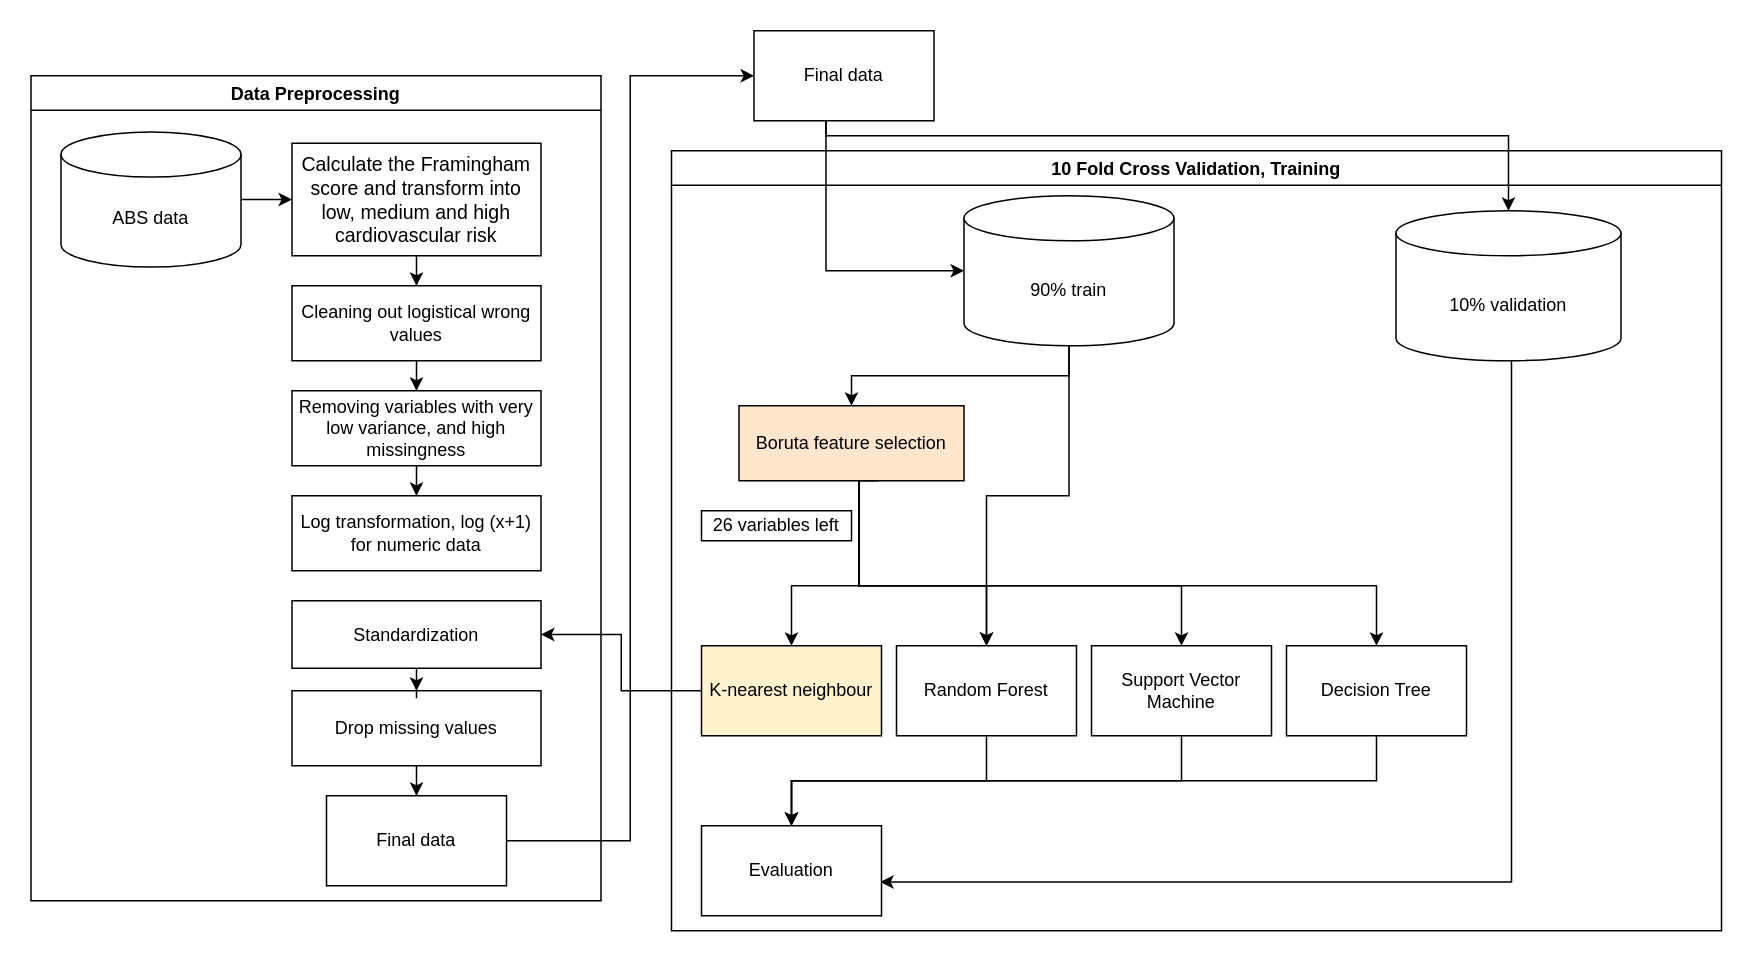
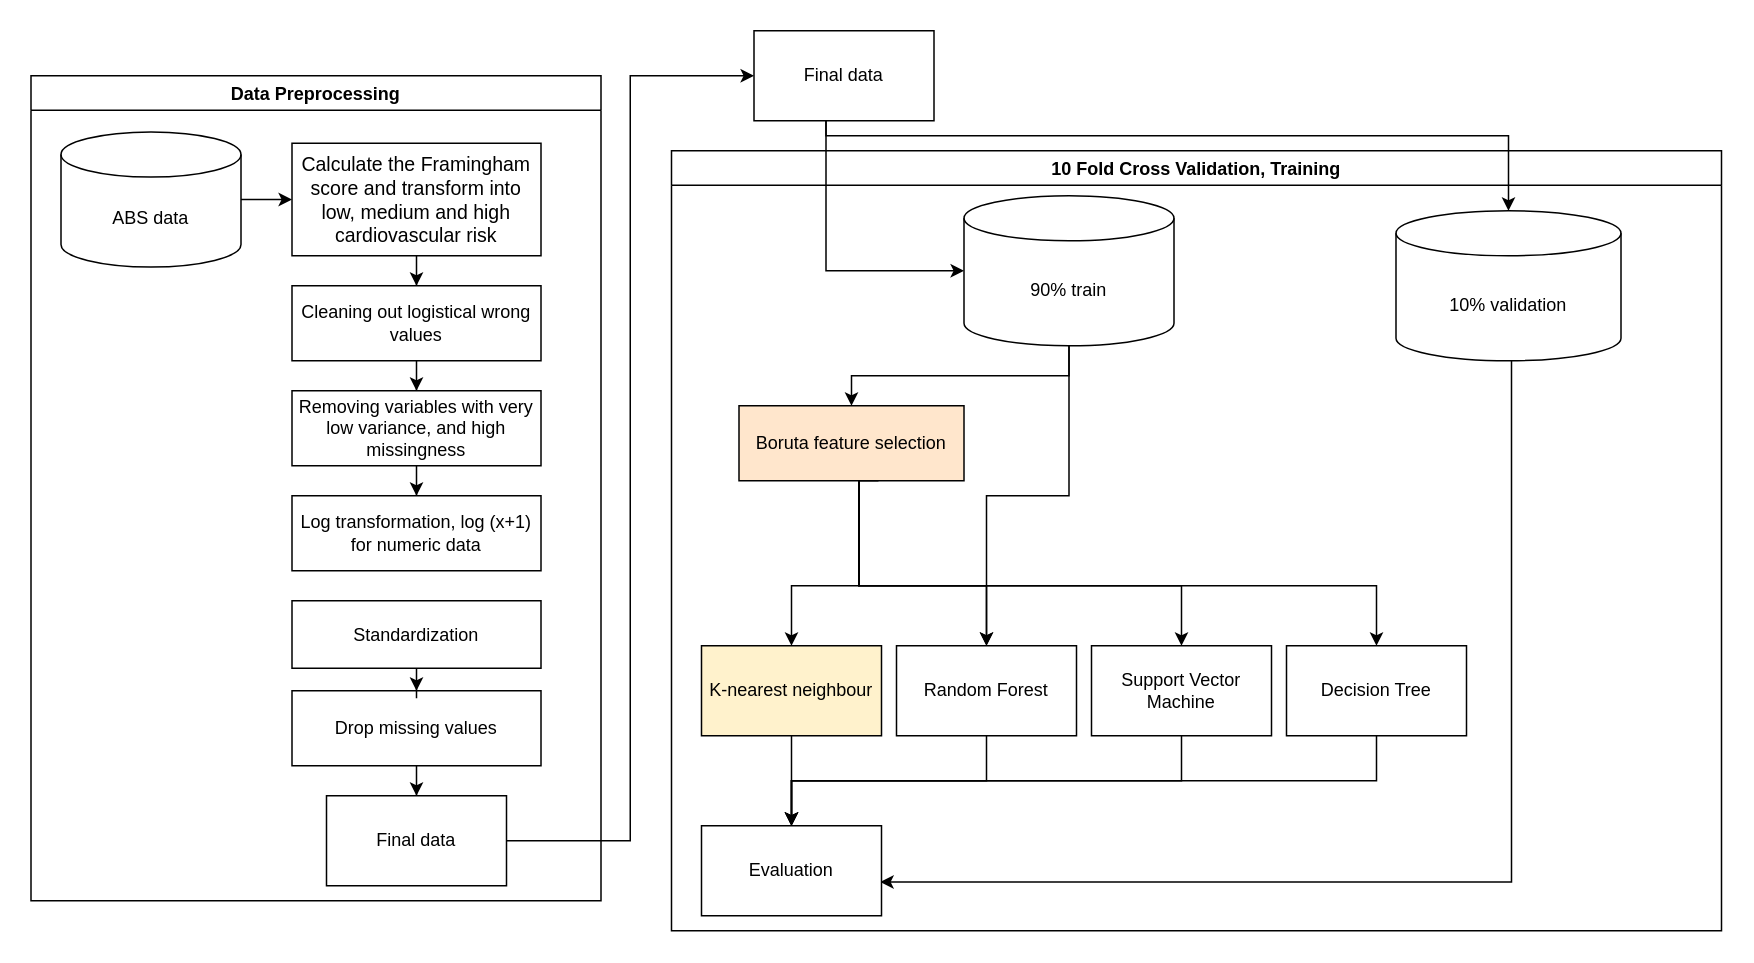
(776, 526) -> none
(621, 668) -> (791, 756)
